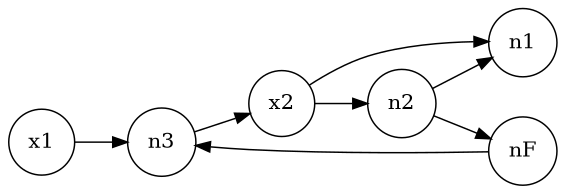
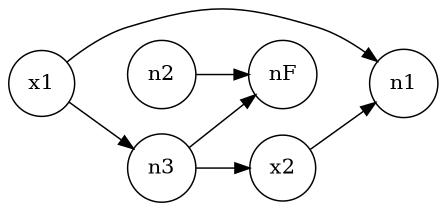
(456, 77) -> (214, 9)
(334, 104) -> none
(350, 152) -> (216, 126)
